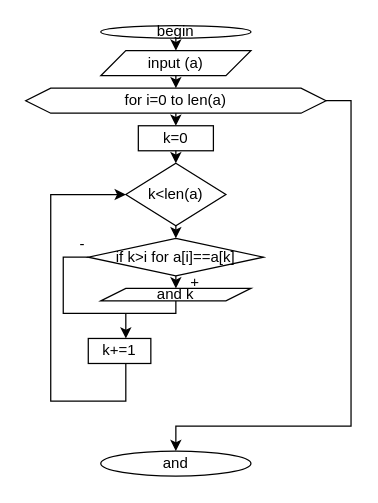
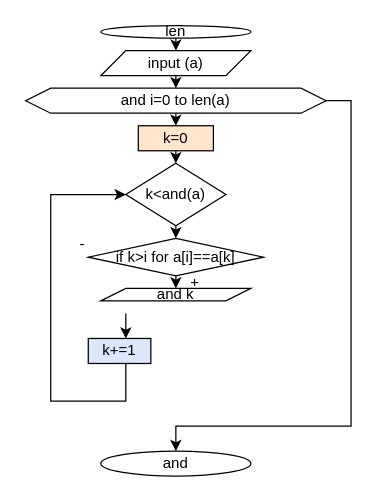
(176, 32) -> (176, 32)
(176, 101) -> (176, 101)
(176, 138) -> (176, 138)
(176, 194) -> (176, 194)
(84, 313) -> none
(119, 351) -> (119, 351)
